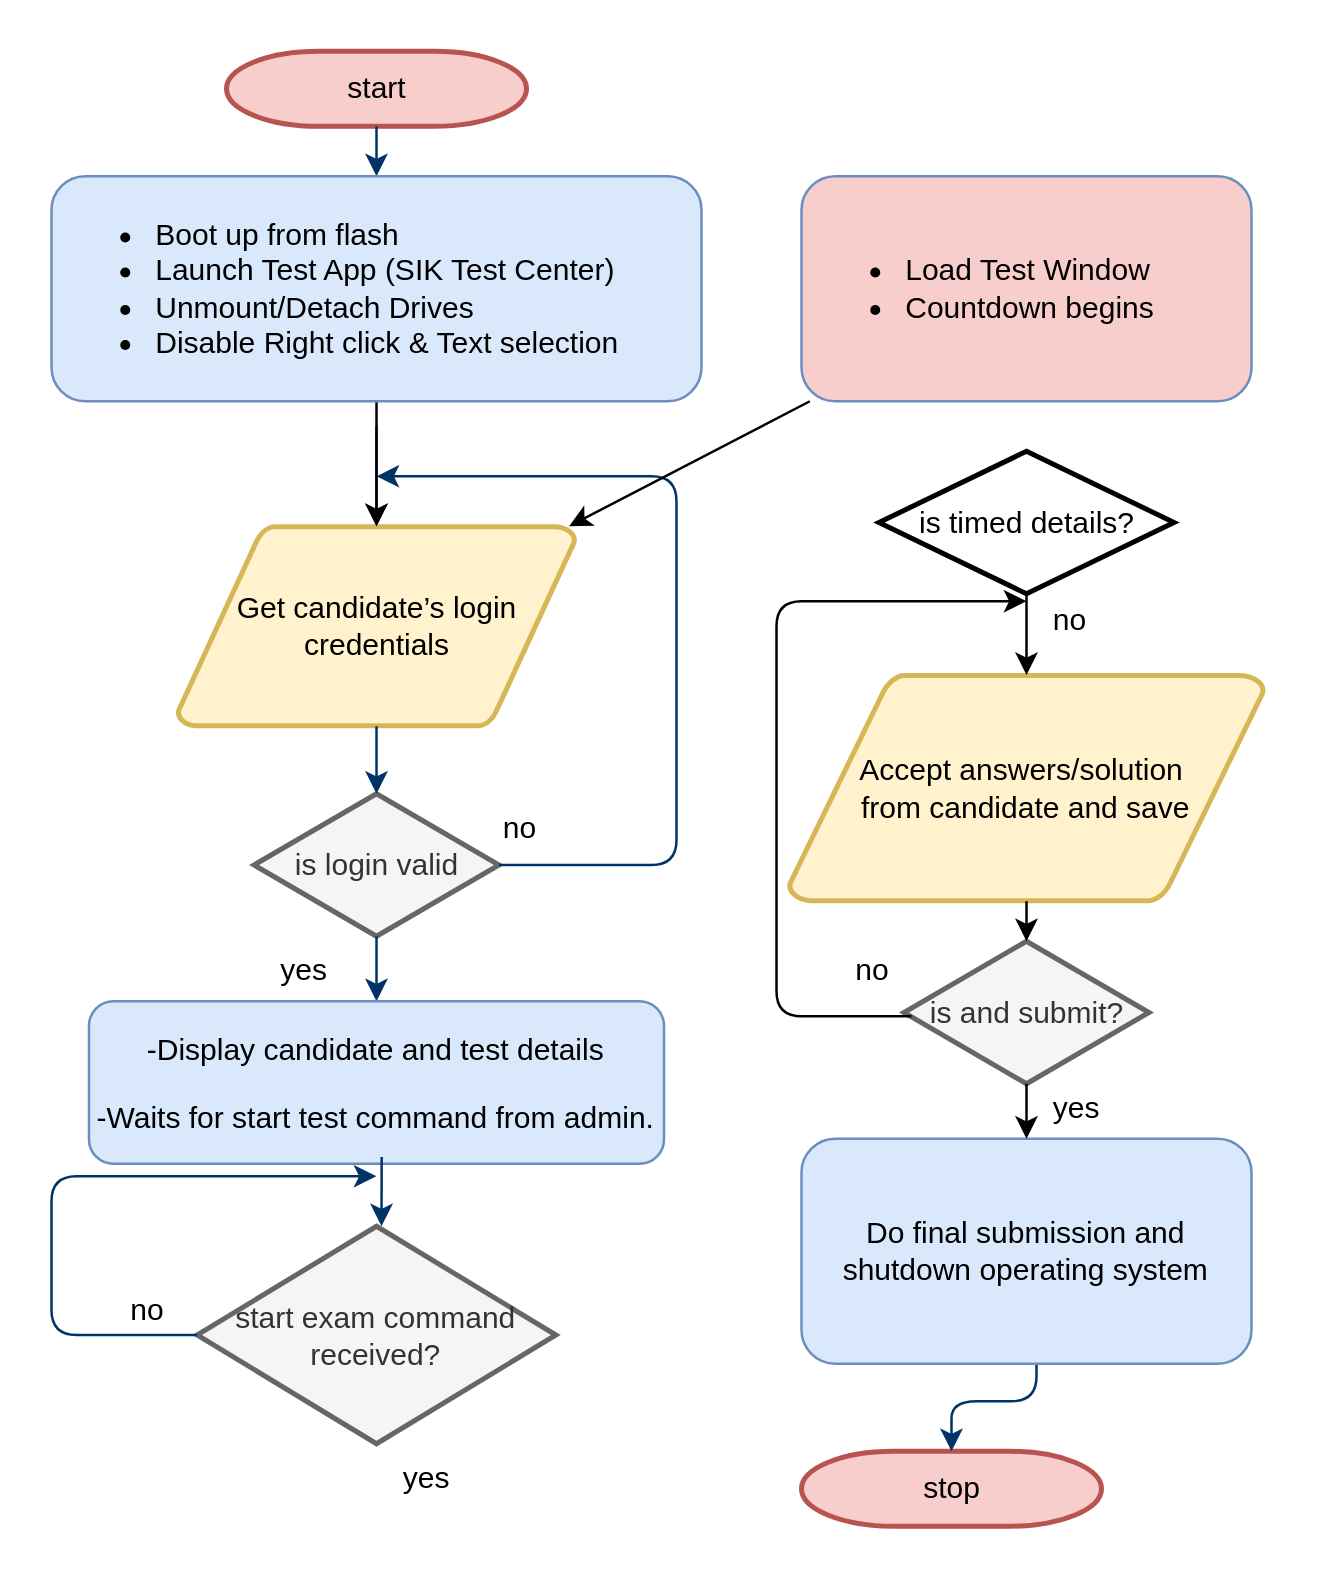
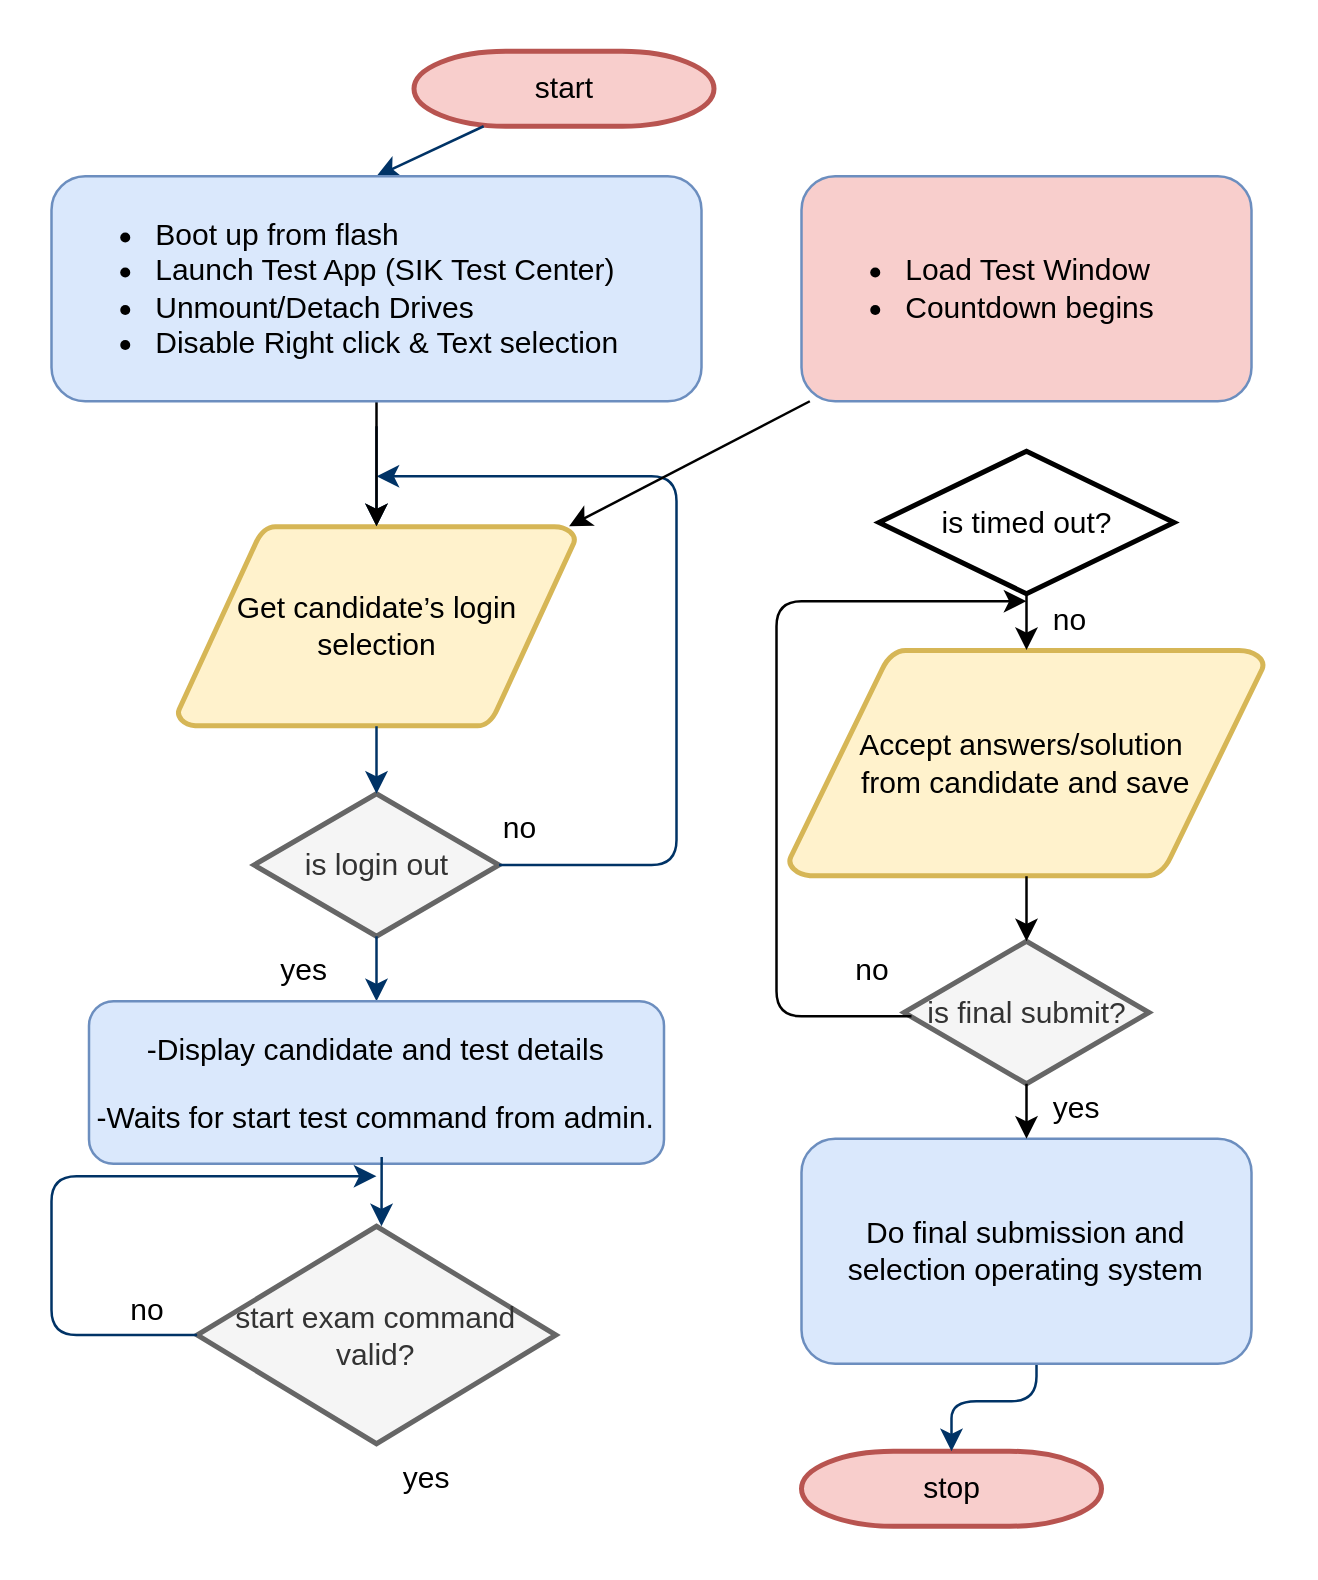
(376, 89) -> (564, 89)
(1028, 524) -> (1028, 524)
(378, 626) -> (378, 626)
(1026, 788) -> (1026, 763)
(378, 866) -> (378, 866)
(1028, 1014) -> (1028, 1014)
(1026, 1251) -> (1026, 1251)
(376, 1336) -> (376, 1336)
